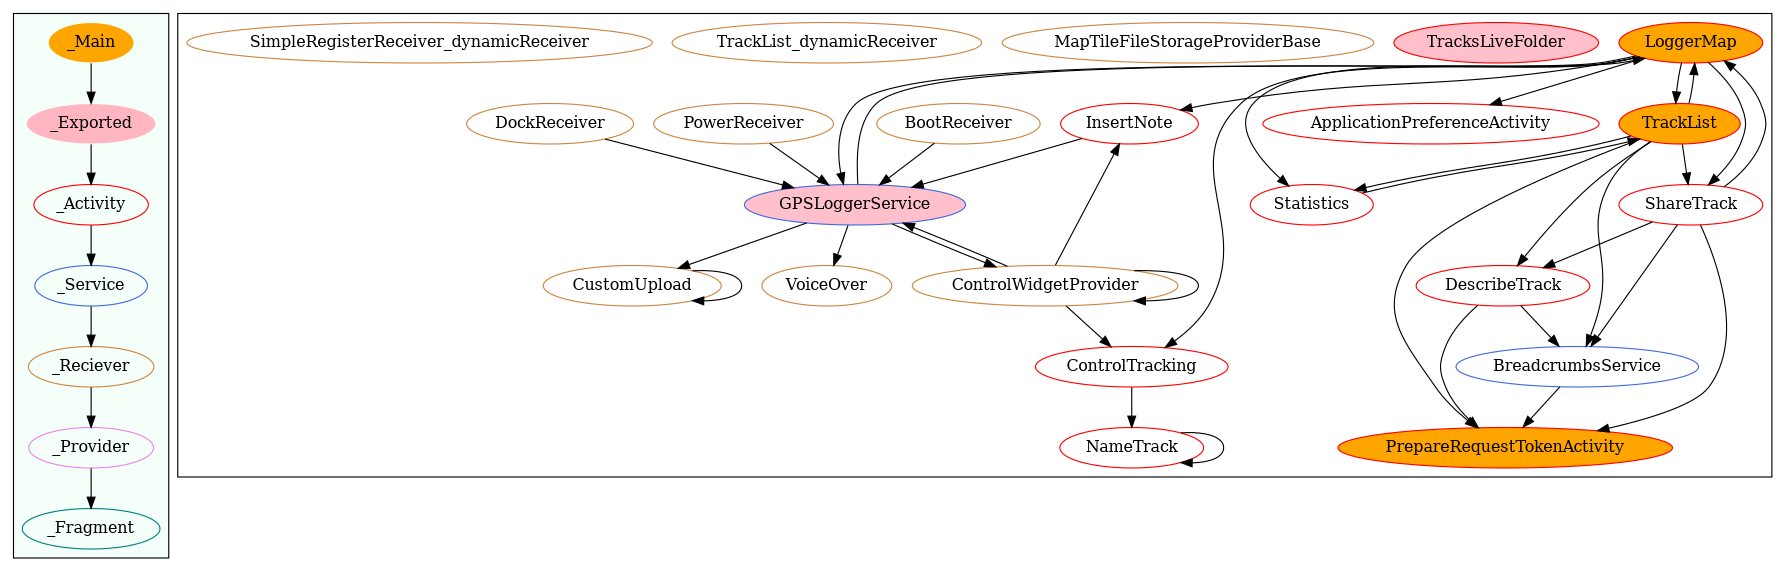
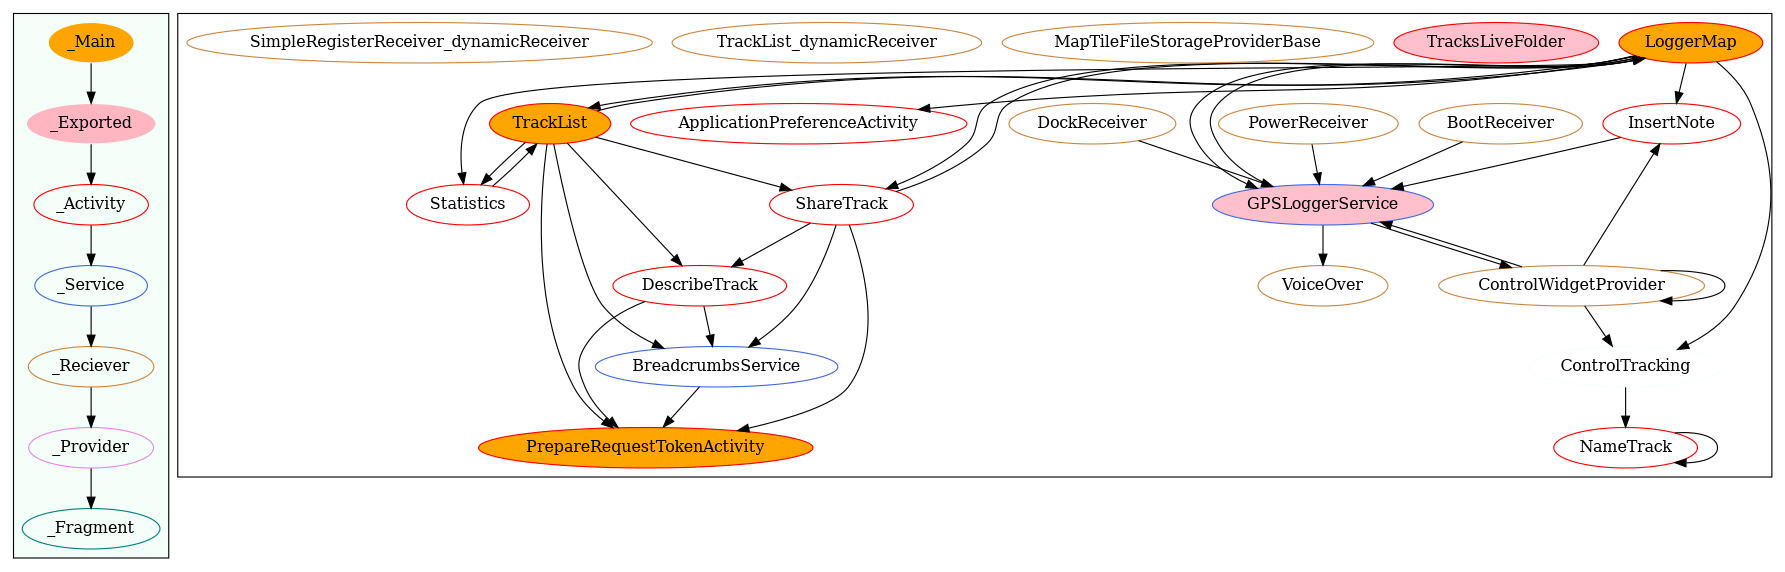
(632, 286) -> none
(1132, 367) -> (1626, 367)
